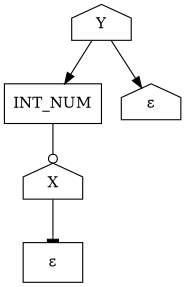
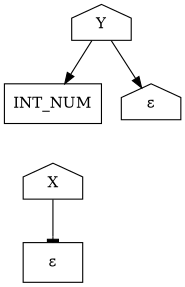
(53, 139) -> none
